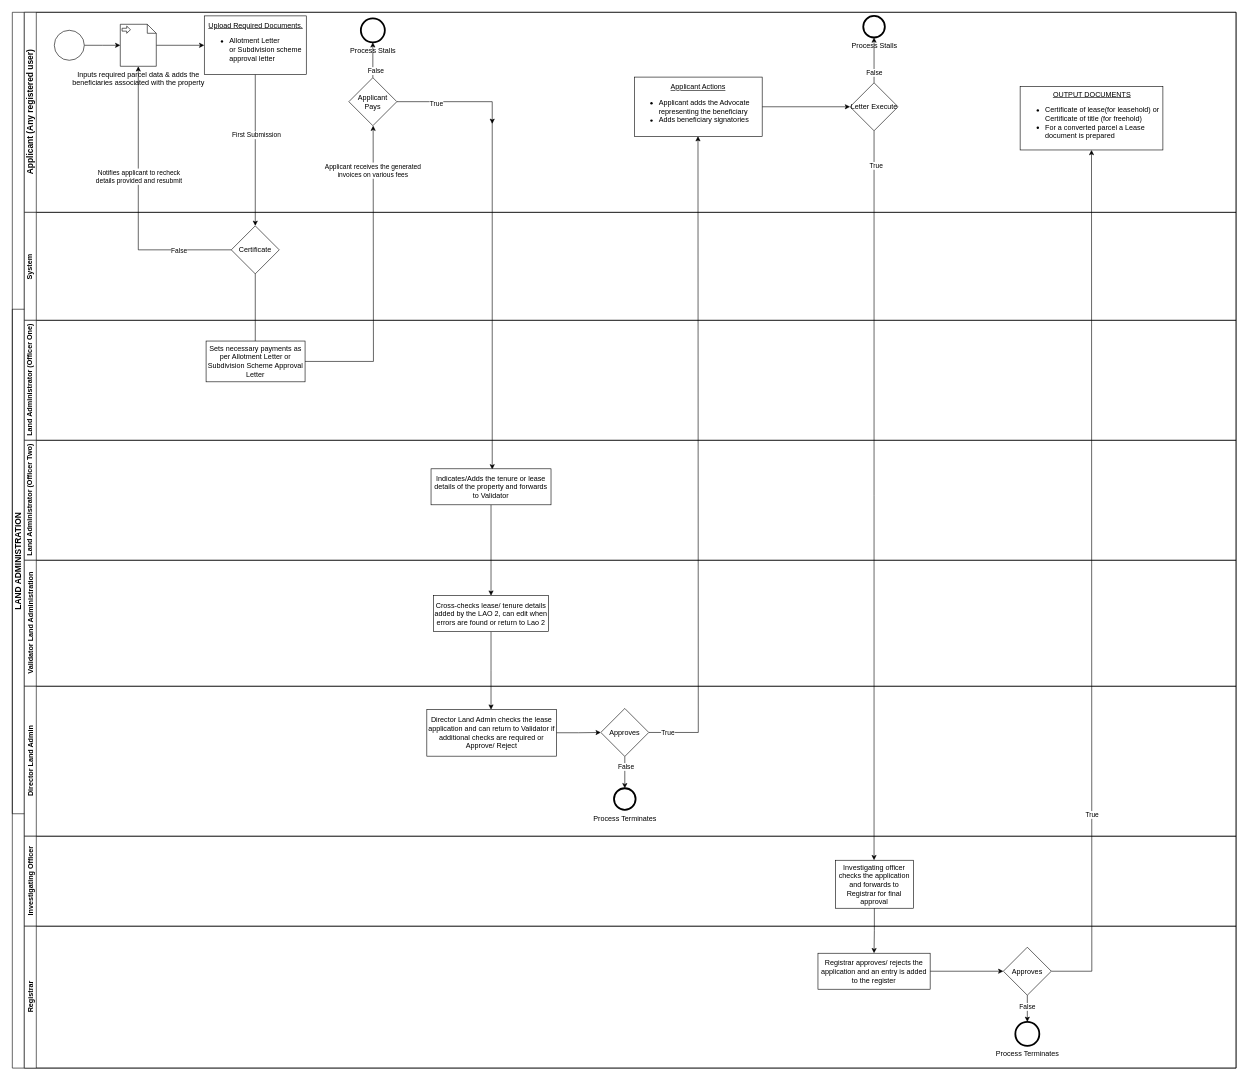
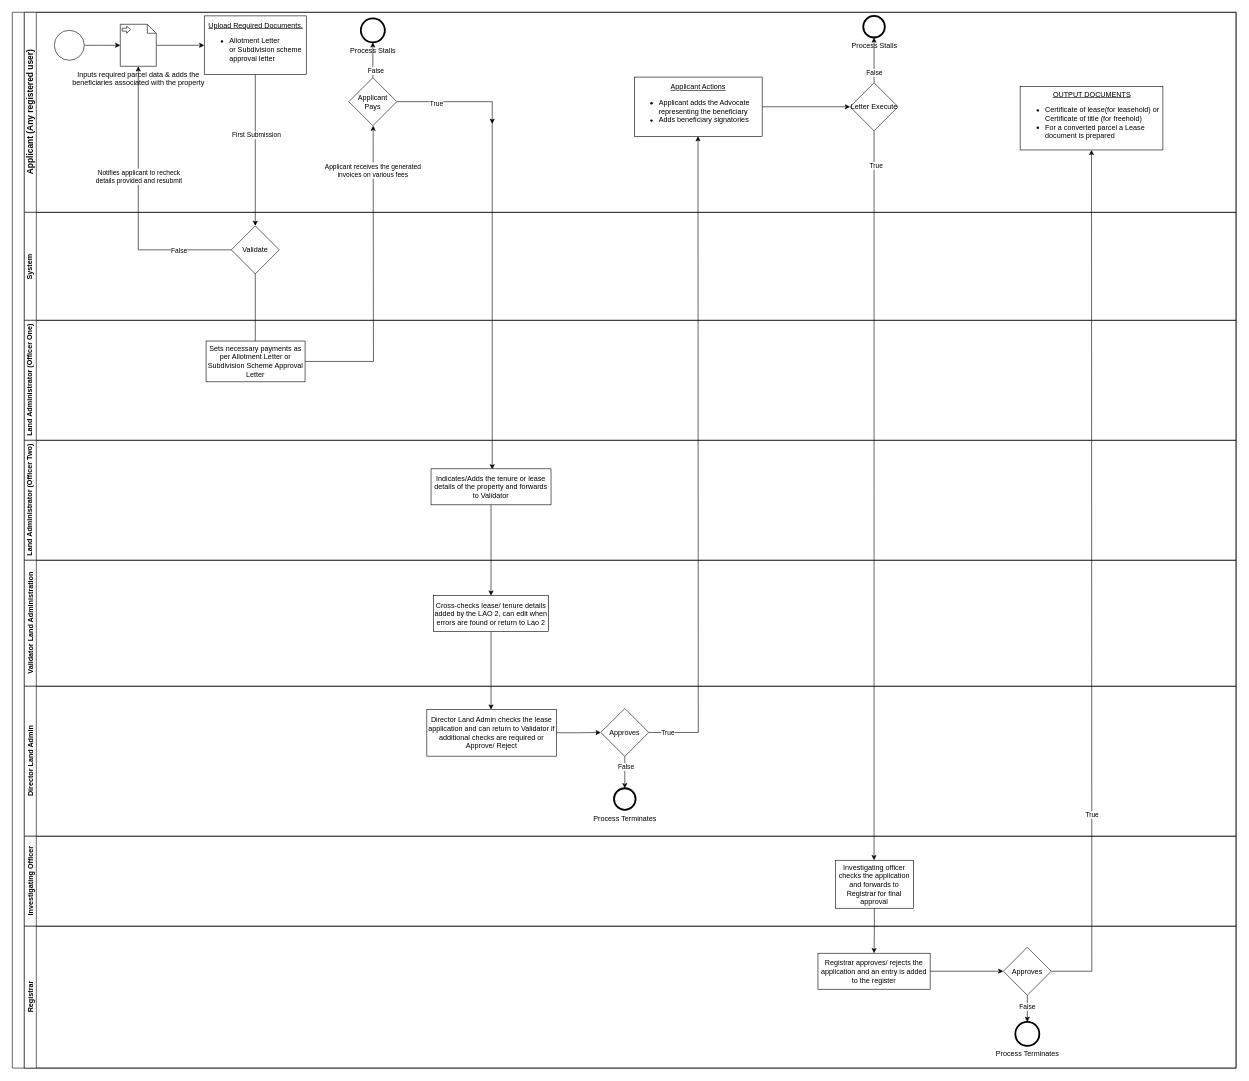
(255, 250) -> (255, 250)
(18, 562) -> none
